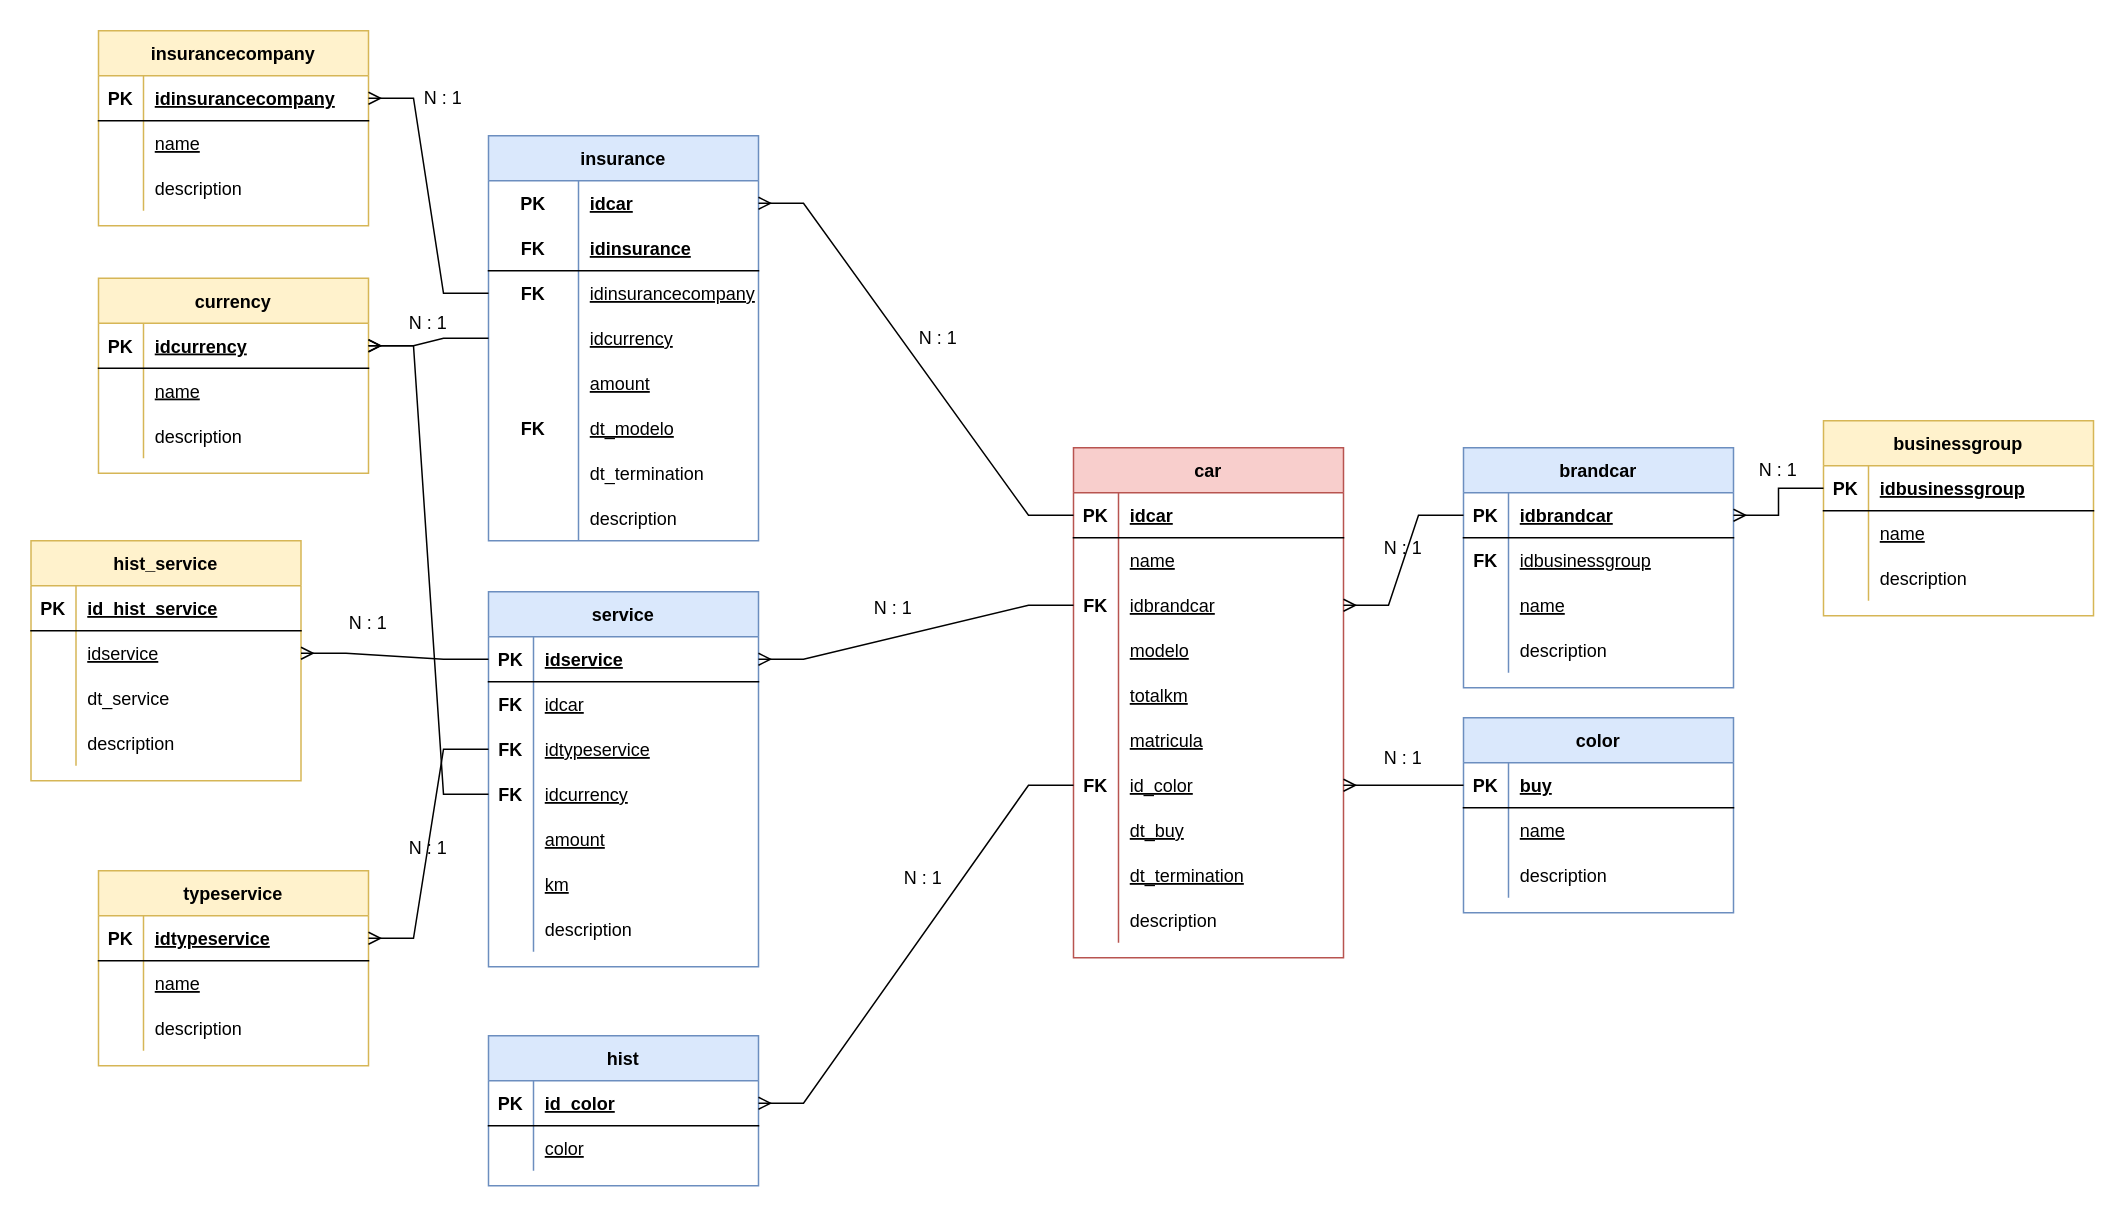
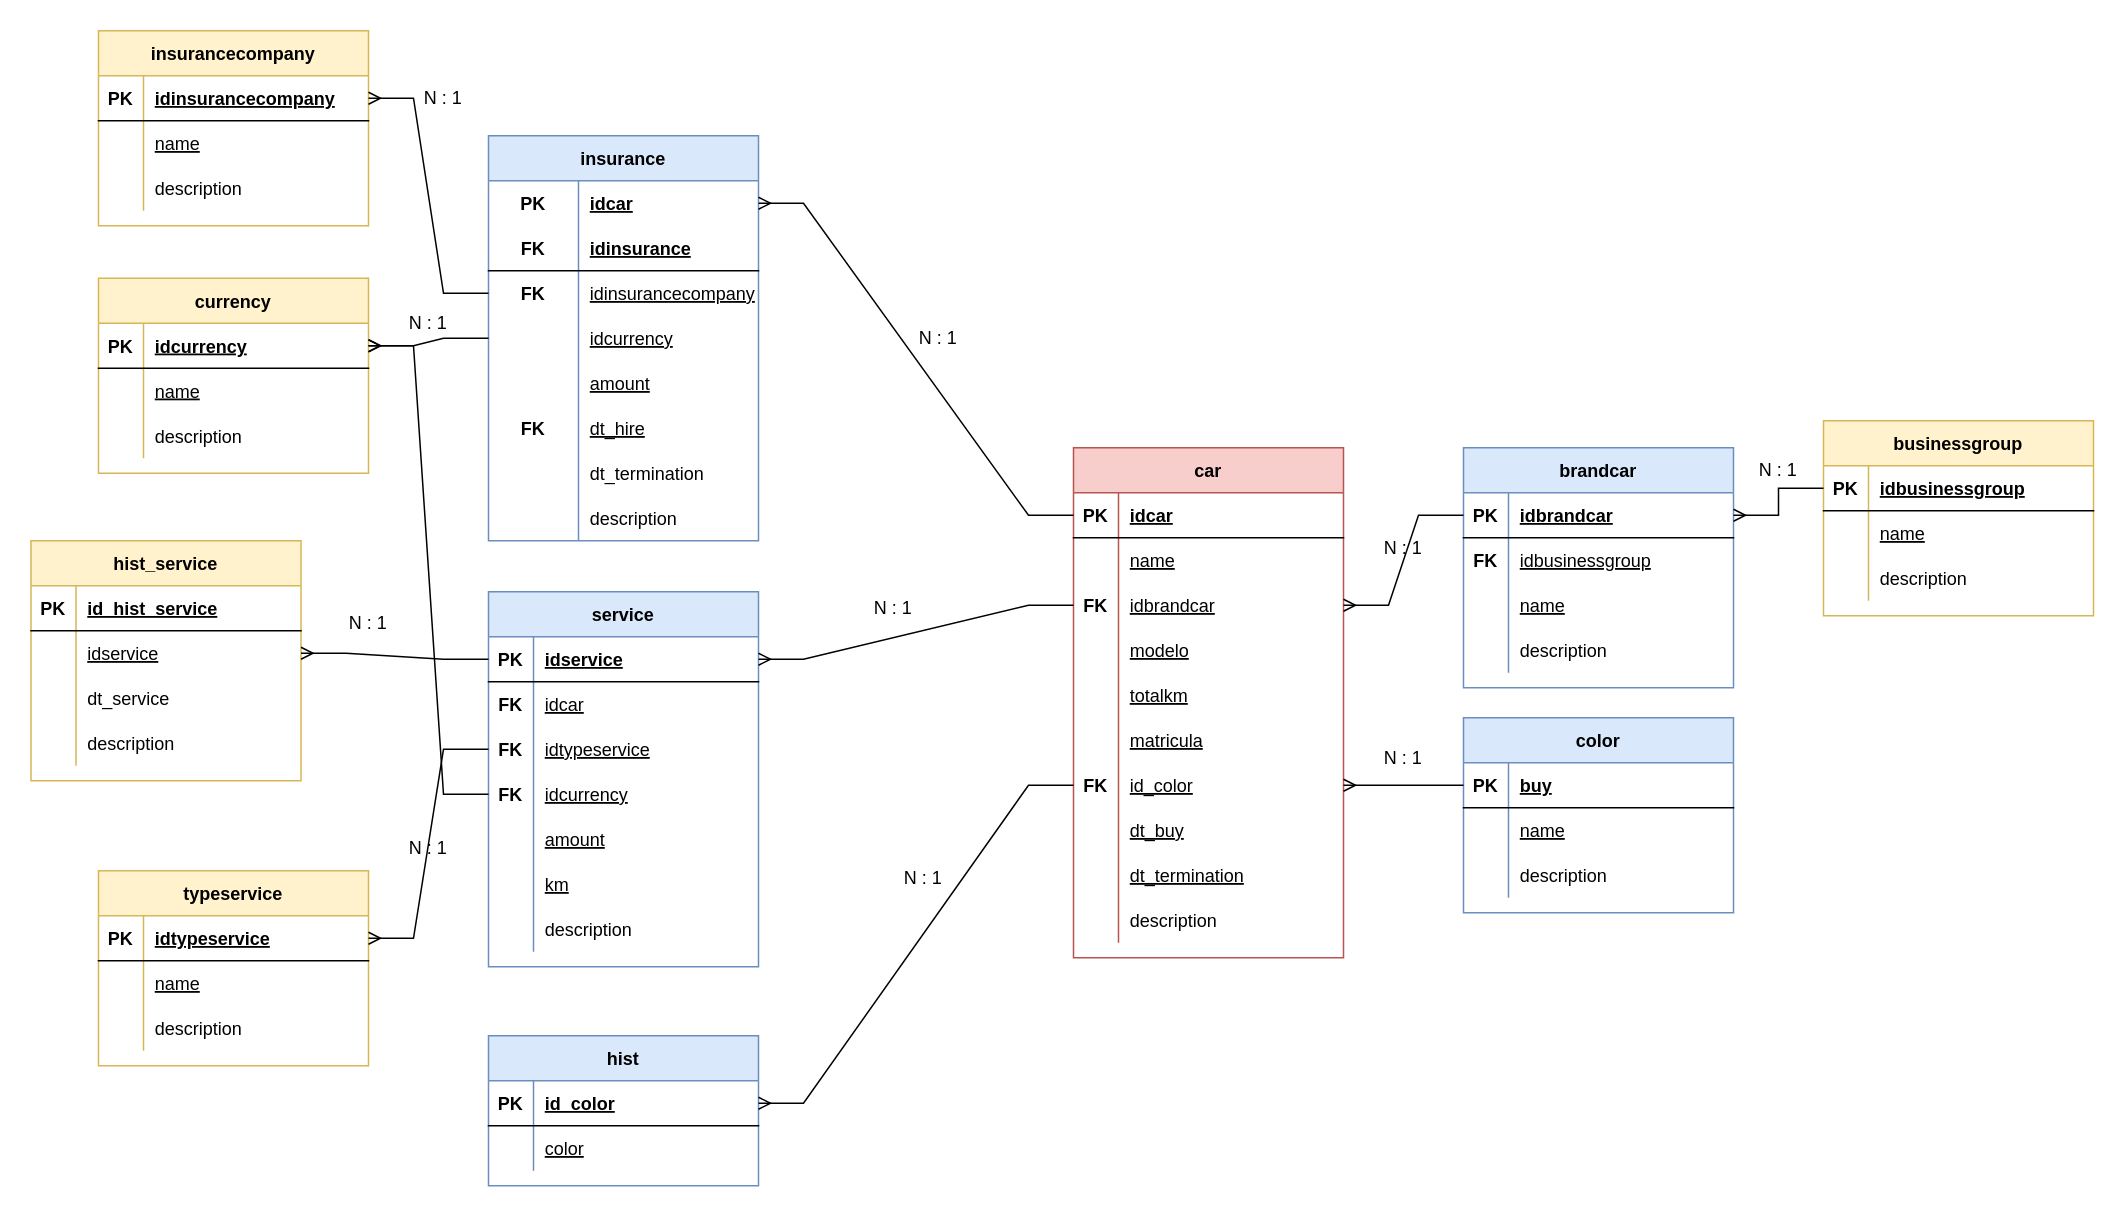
(633, 429) -> (622, 429)
